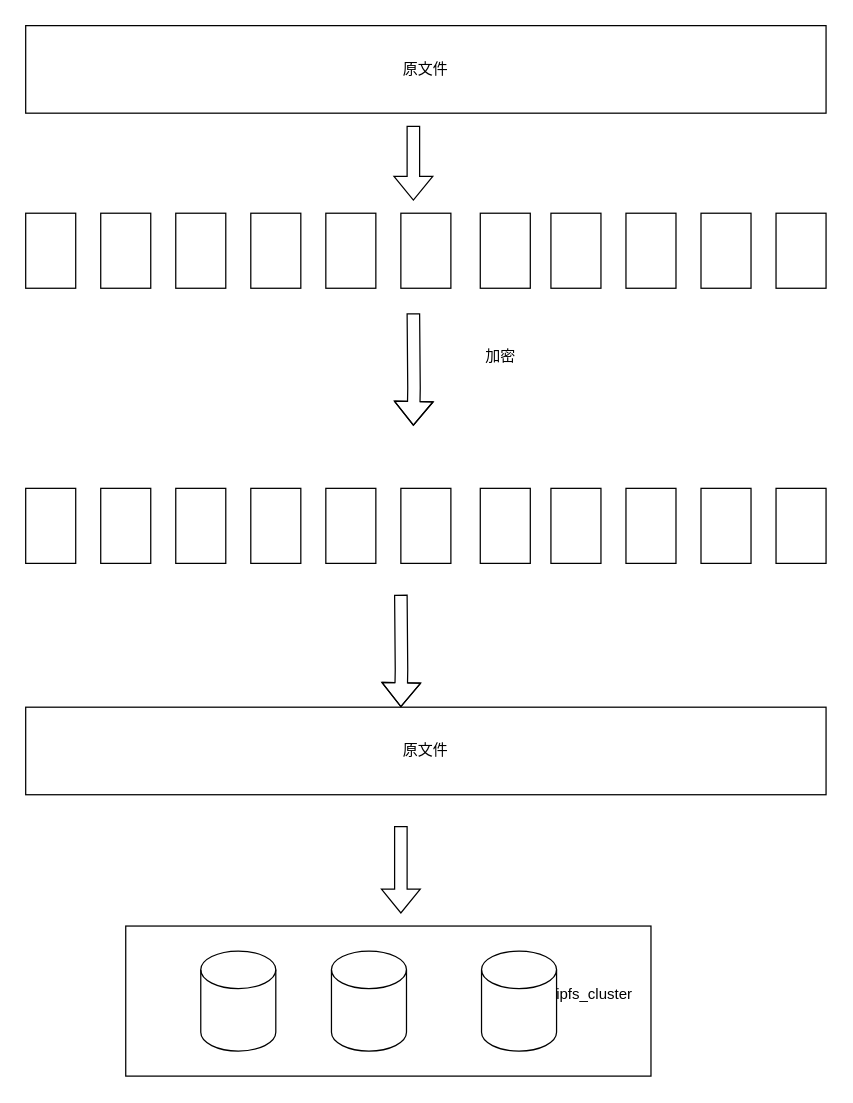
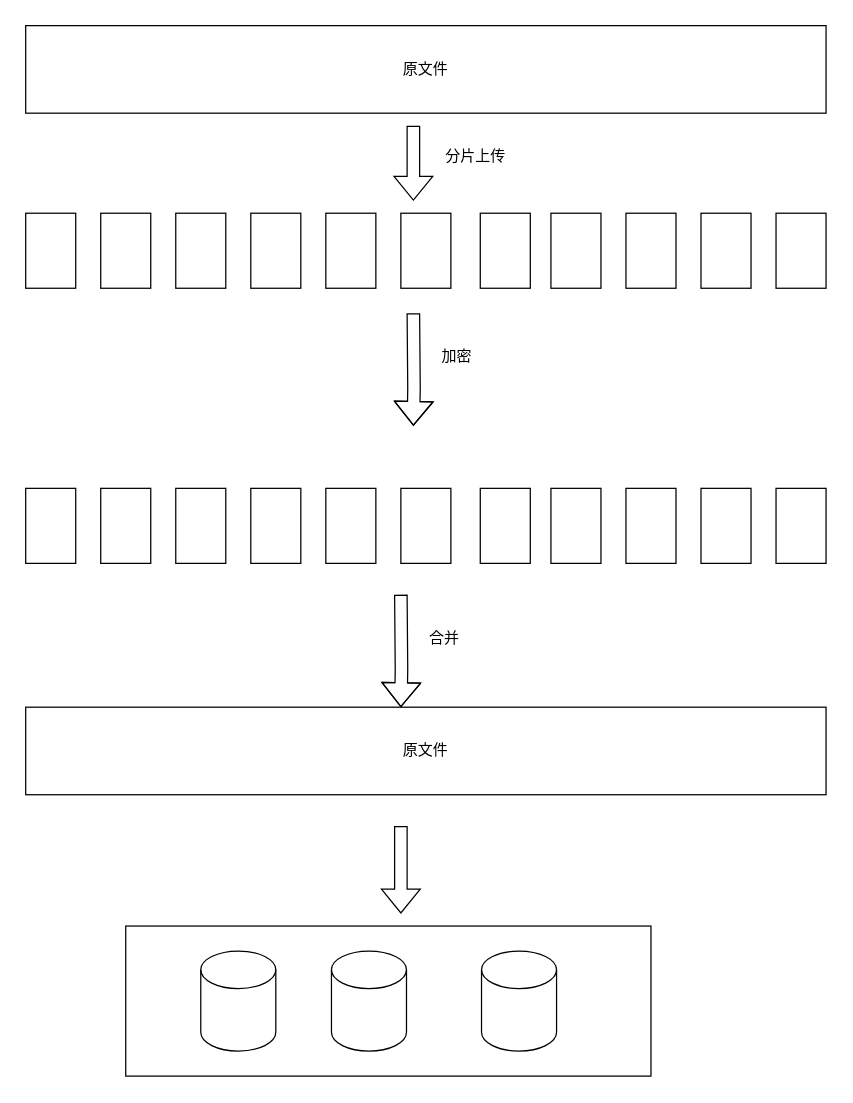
none -> (476, 157)
(500, 357) -> (456, 357)
none -> (444, 638)
(594, 994) -> none
